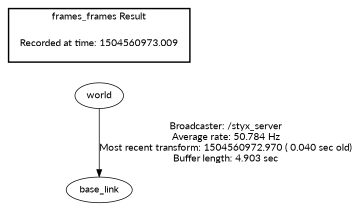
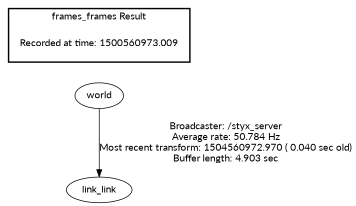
(99, 44) -> (99, 44)
(99, 190) -> (99, 190)
